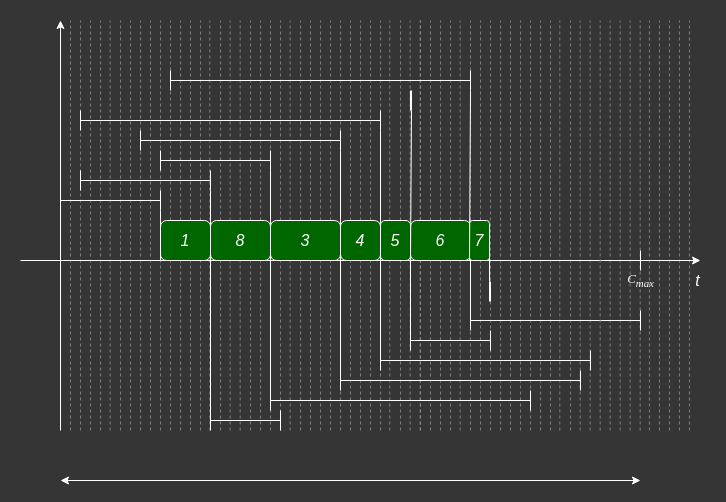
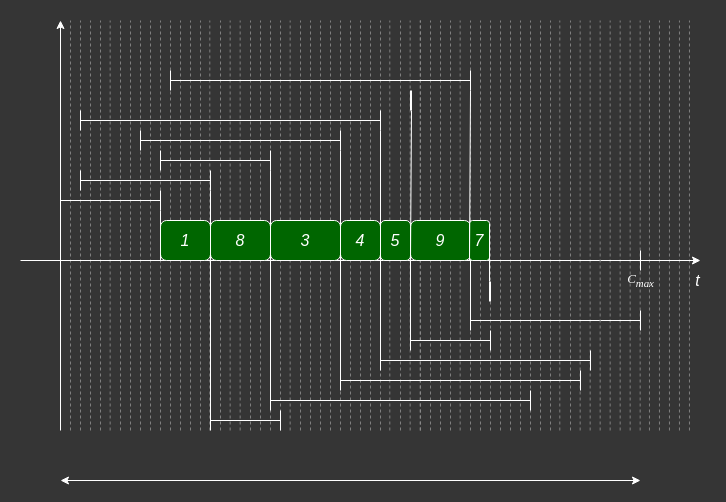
(441, 241) -> (441, 241)
